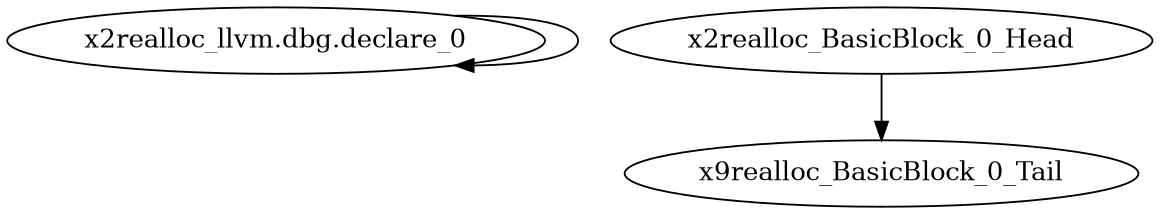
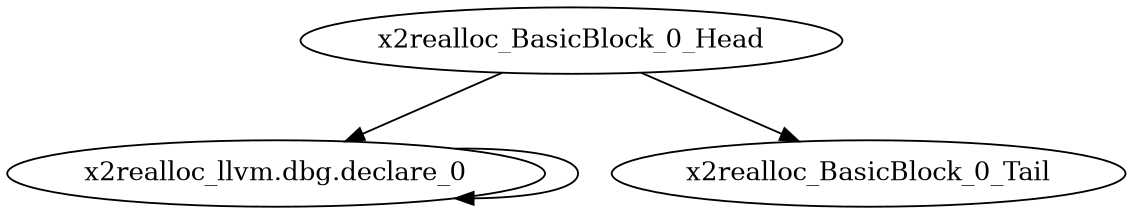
none -> (432, 103)
(882, 174) -> (869, 174)
